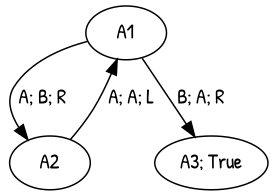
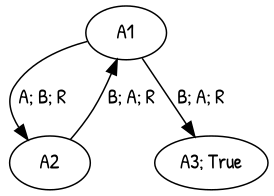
(129, 98) -> (129, 98)
